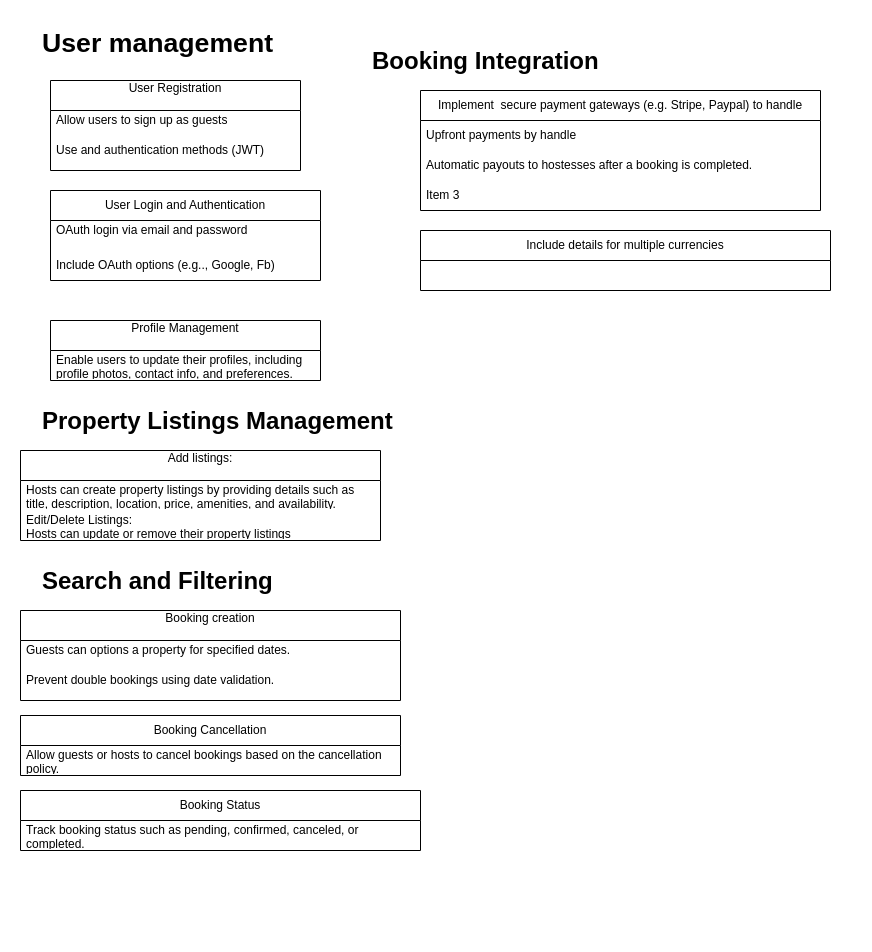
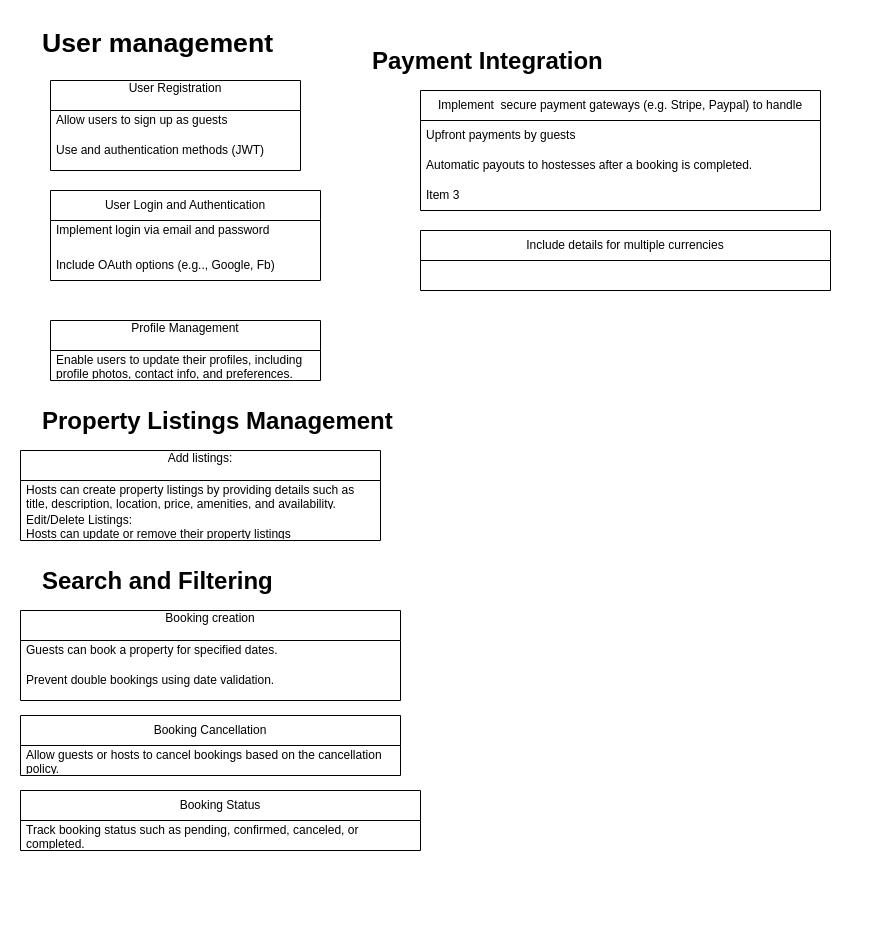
(432, 55) -> (433, 55)
(508, 136) -> (509, 136)
(155, 236) -> (167, 236)
(177, 656) -> (169, 656)
